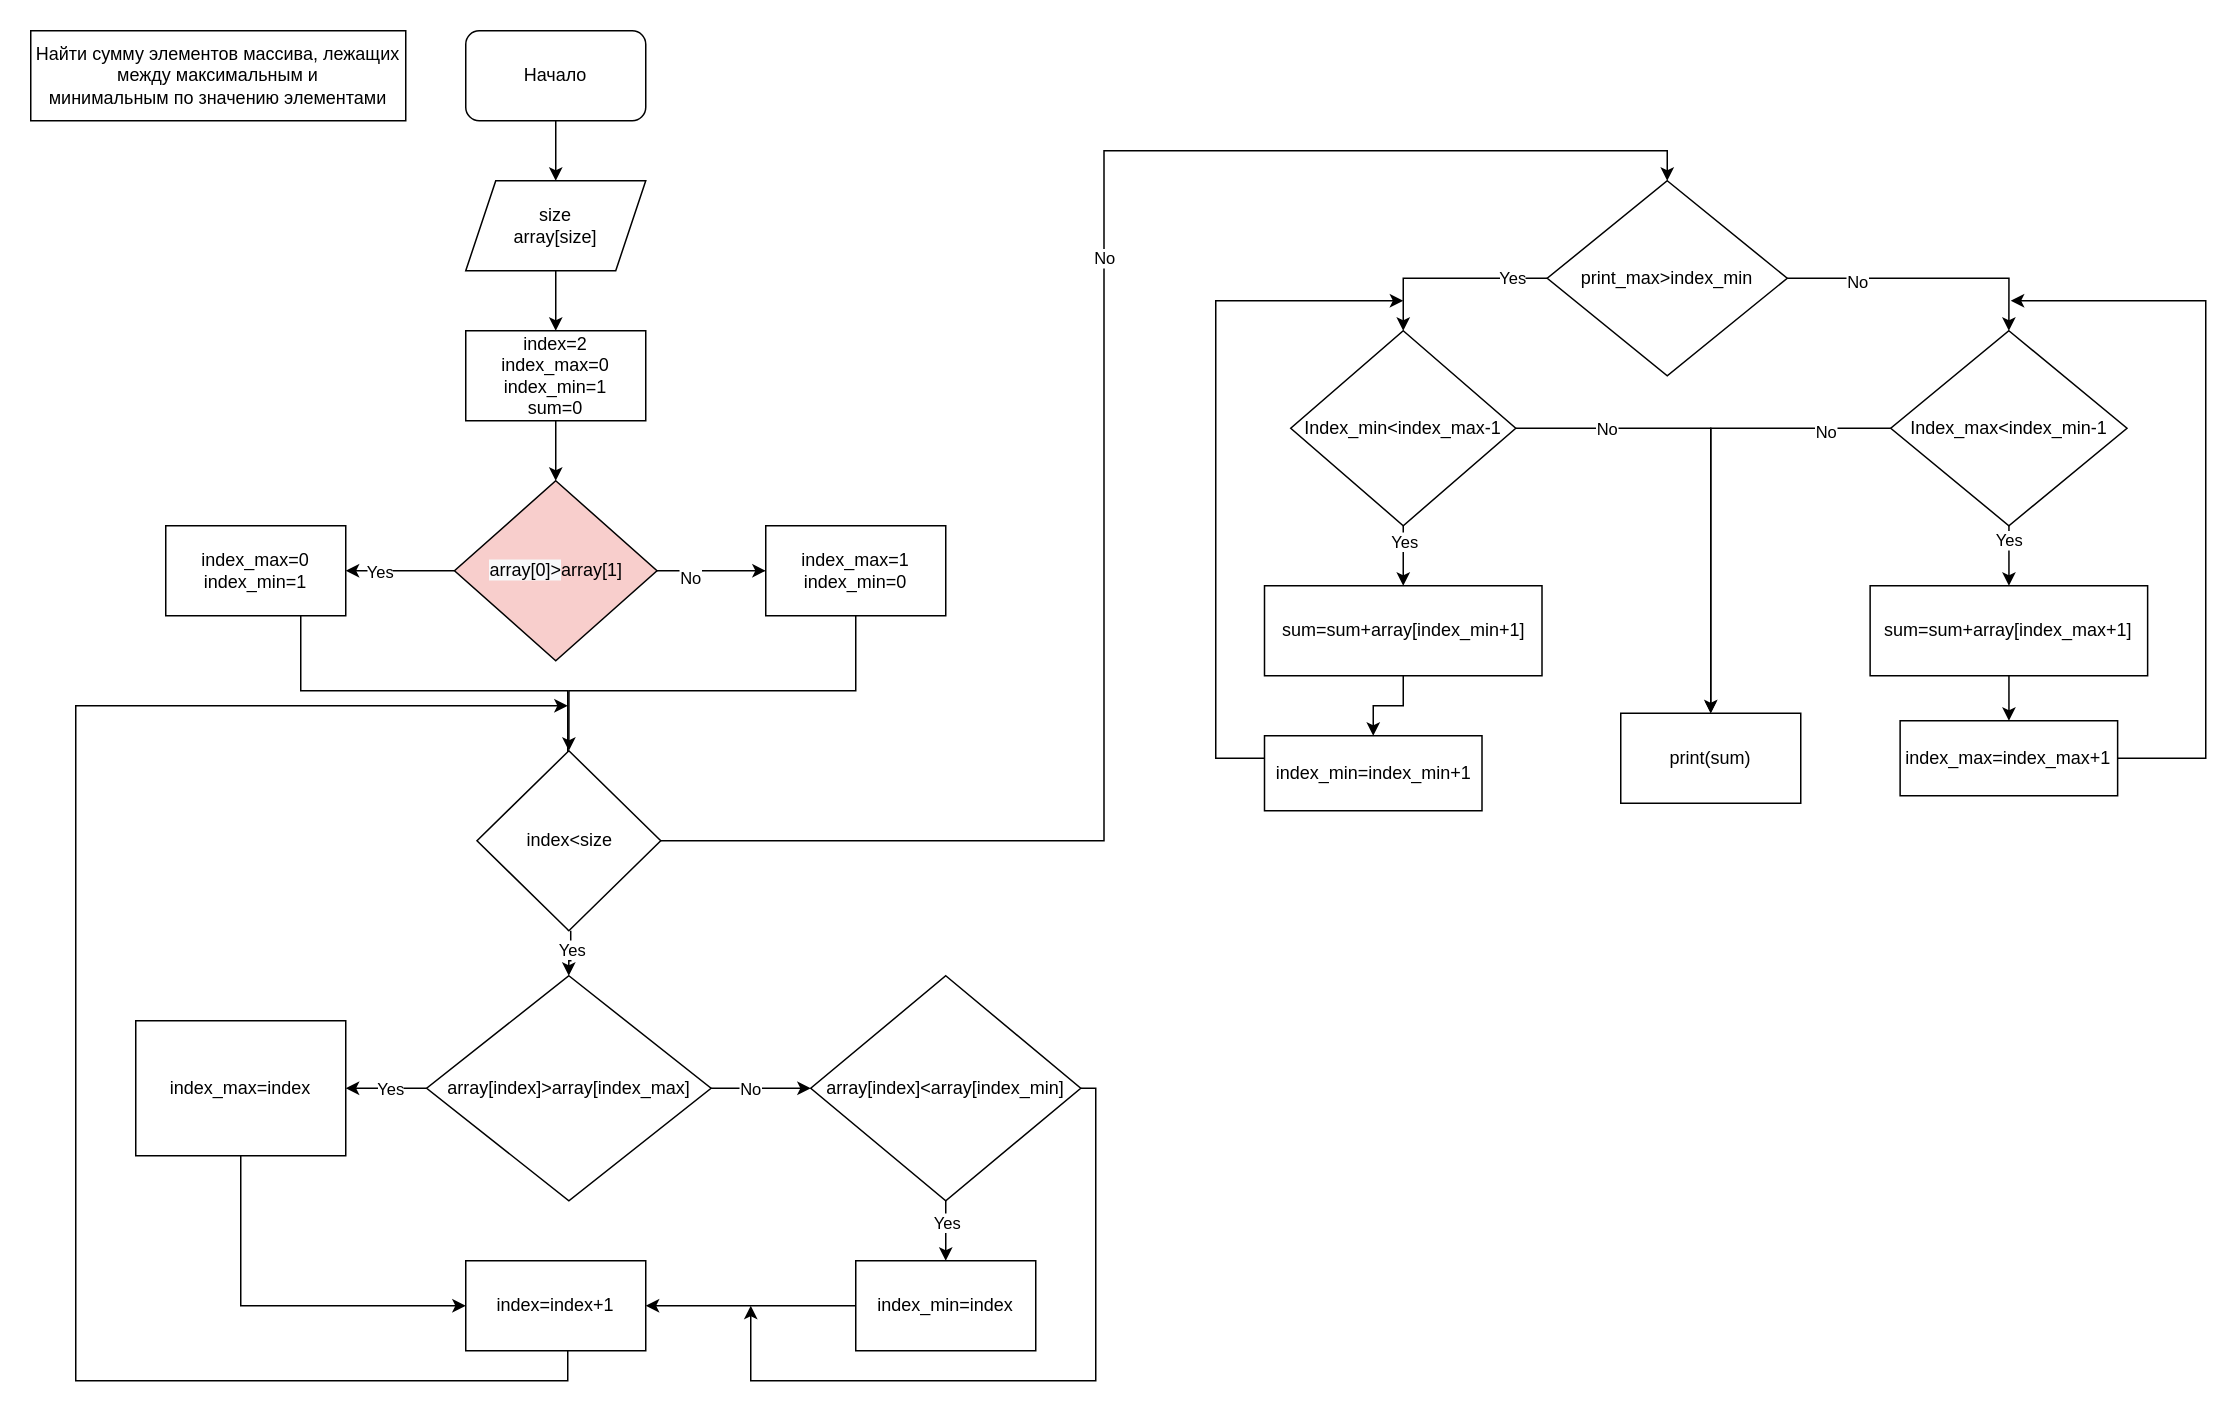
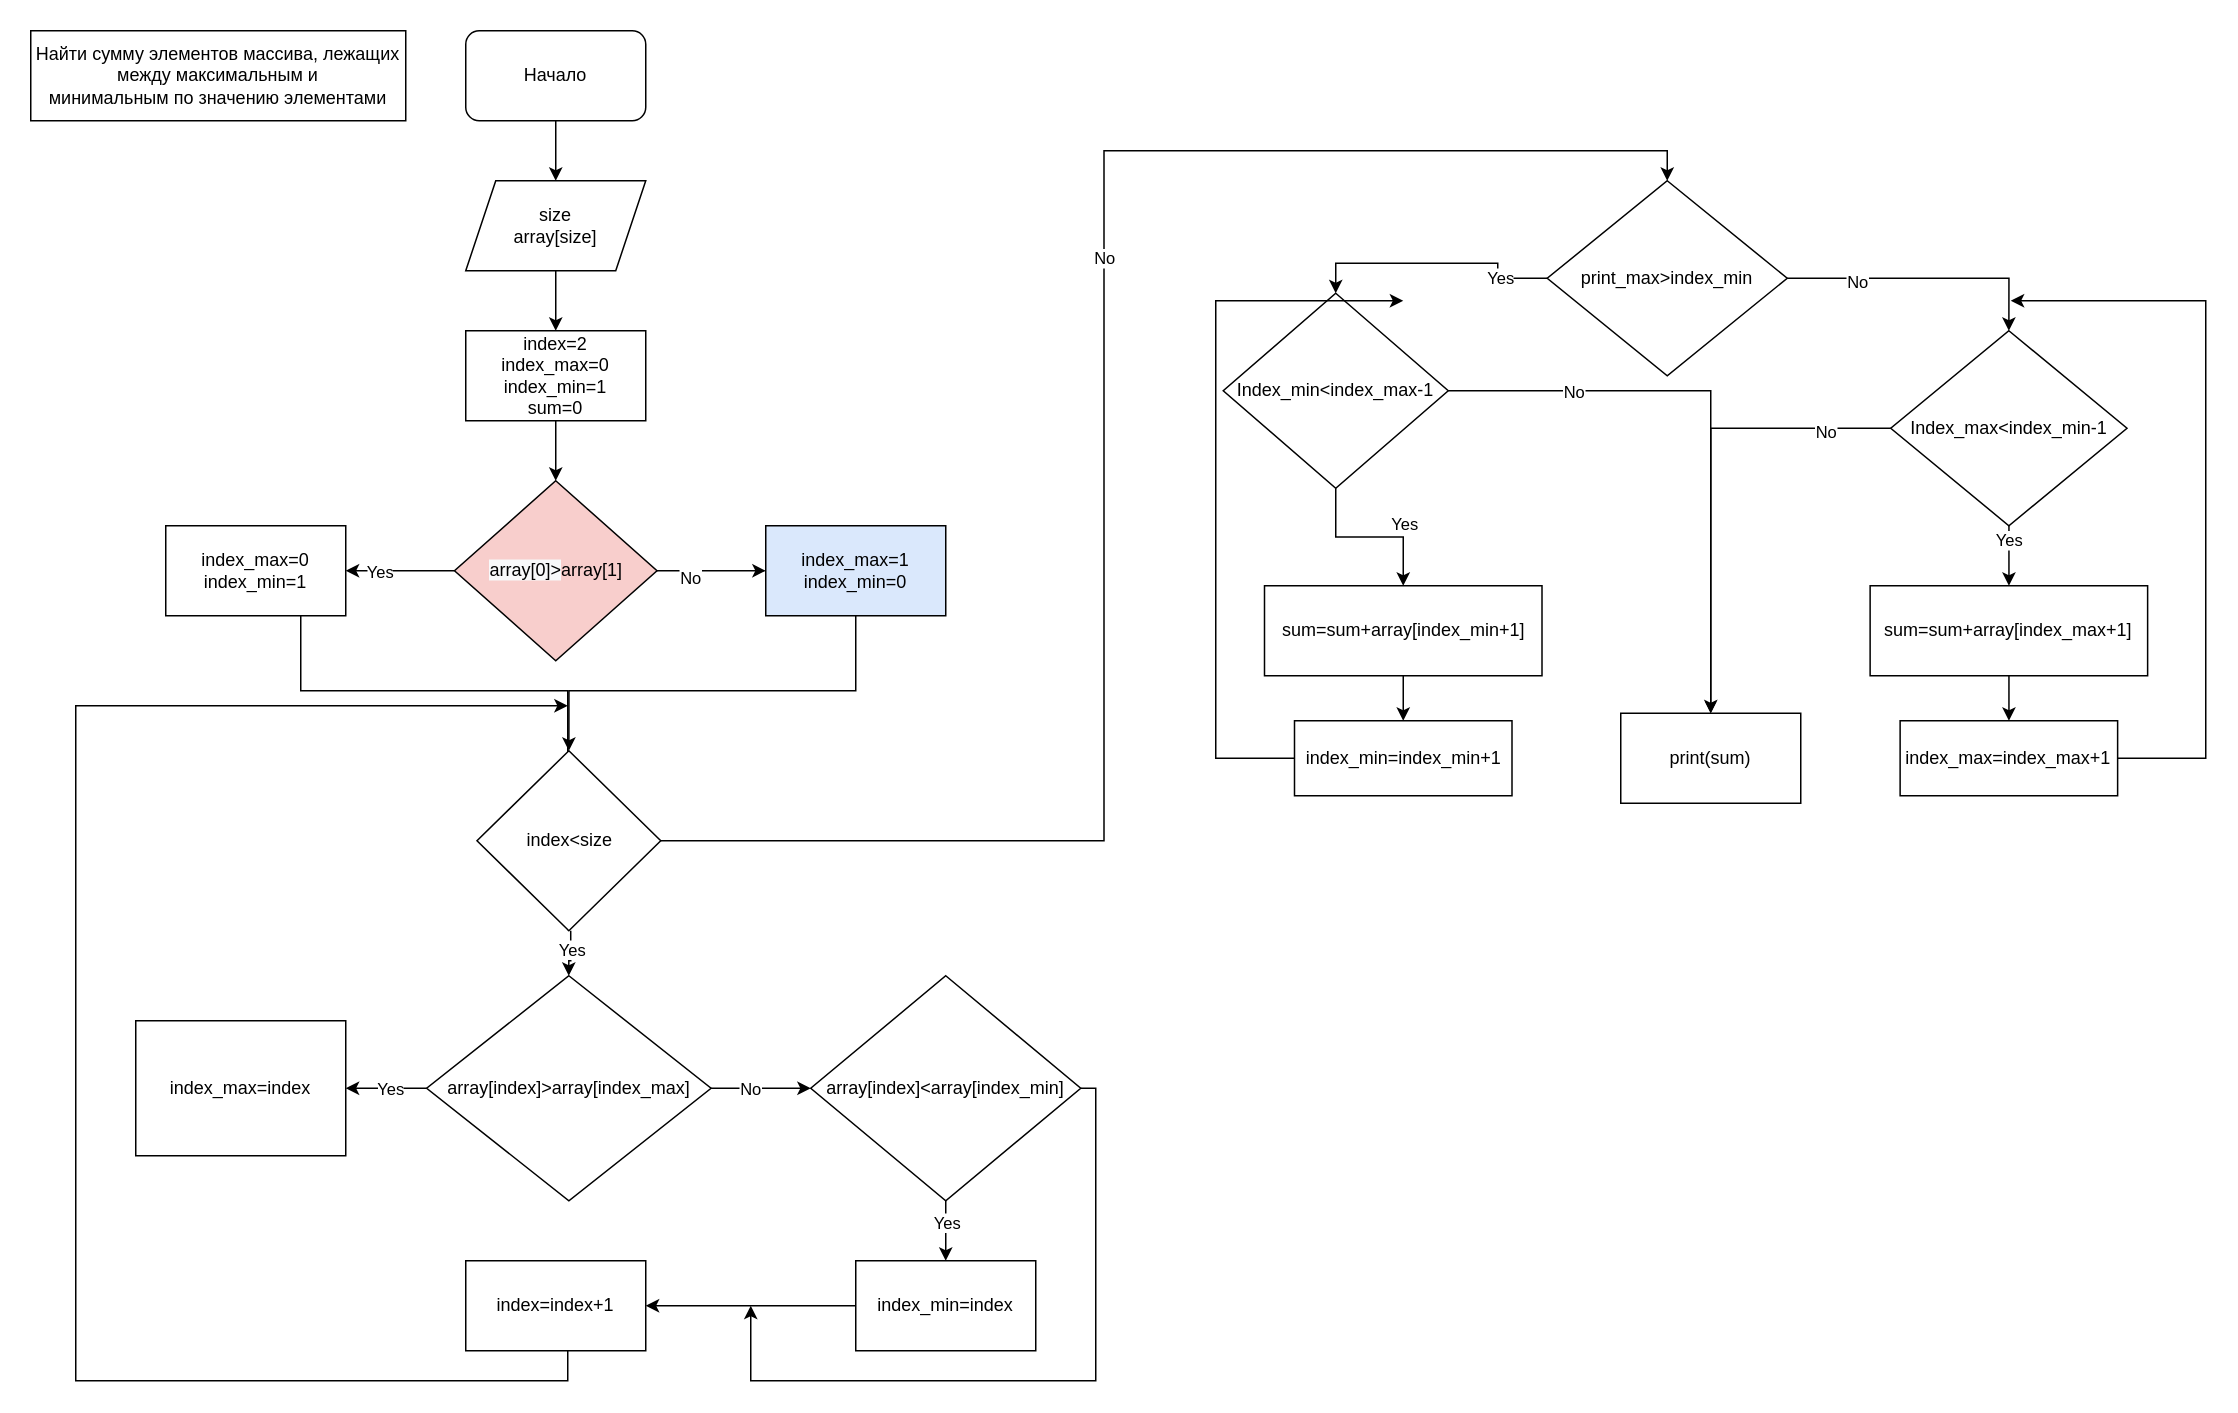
(1403, 428) -> (1336, 391)
(856, 571) -> (856, 571)
(1373, 773) -> (1403, 758)
(273, 1306) -> none
